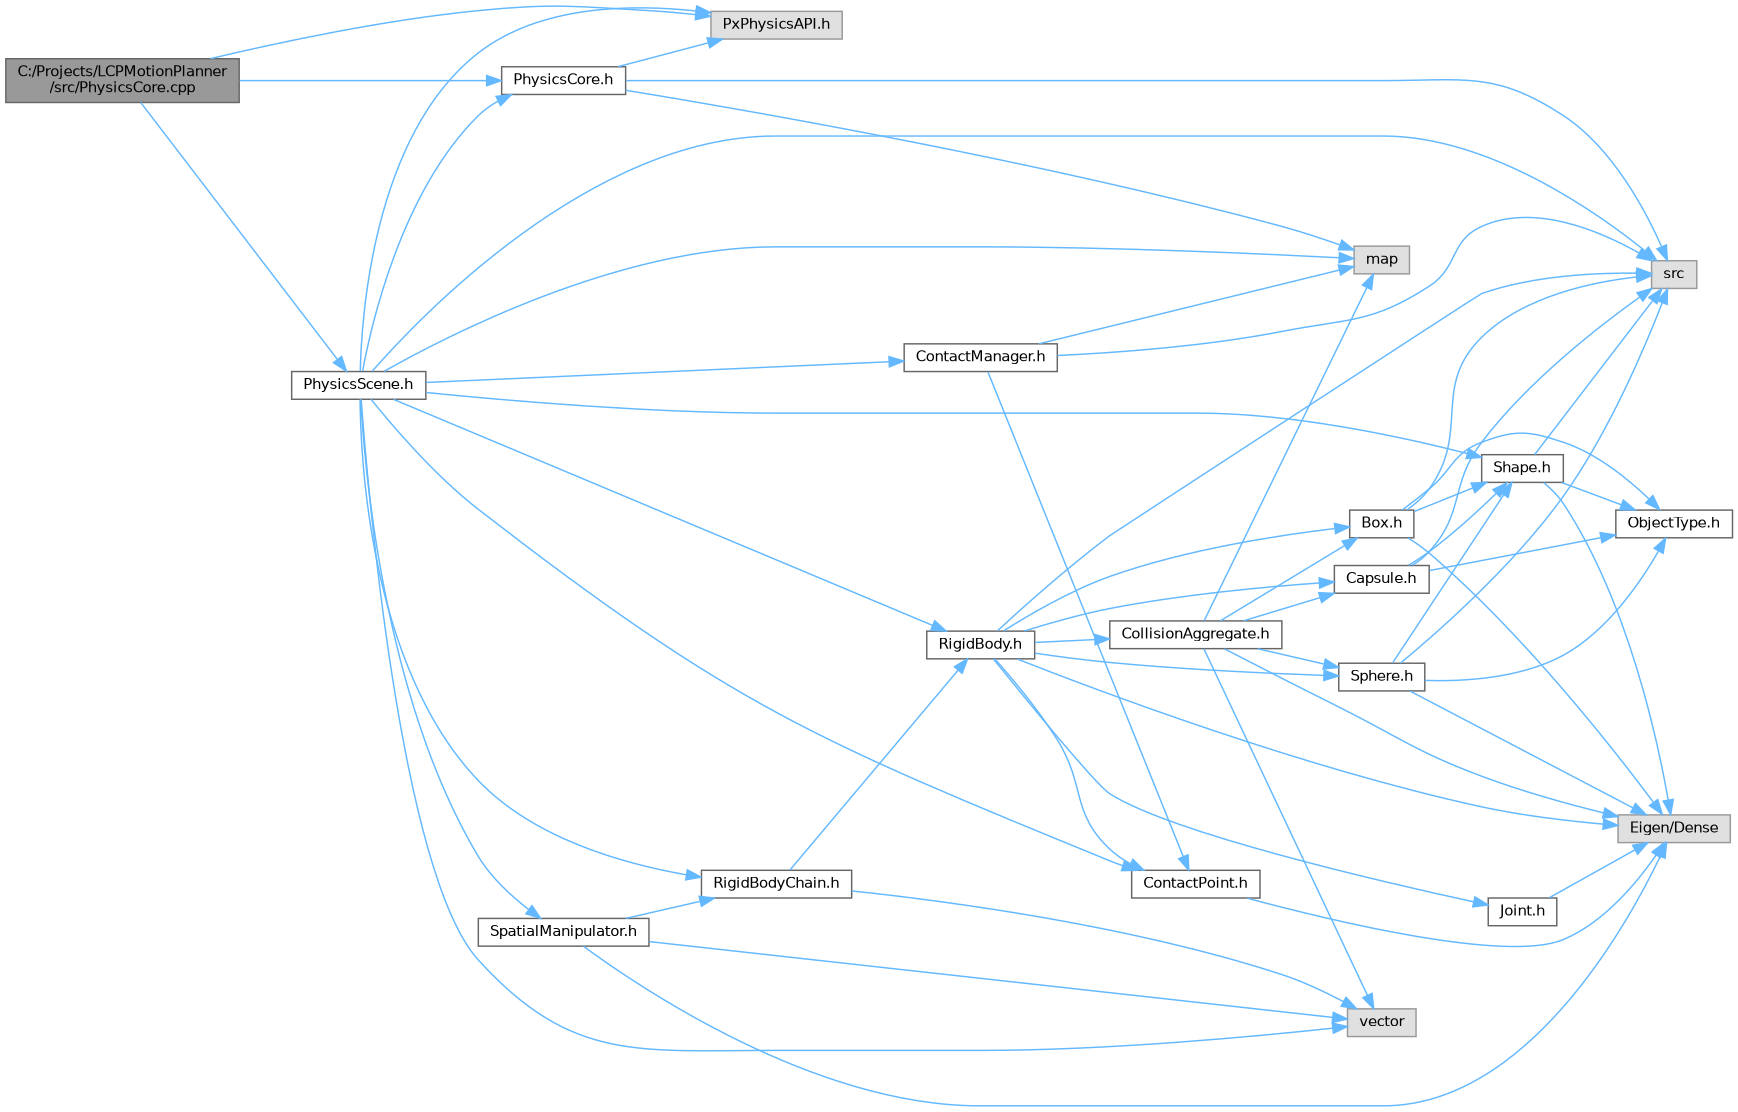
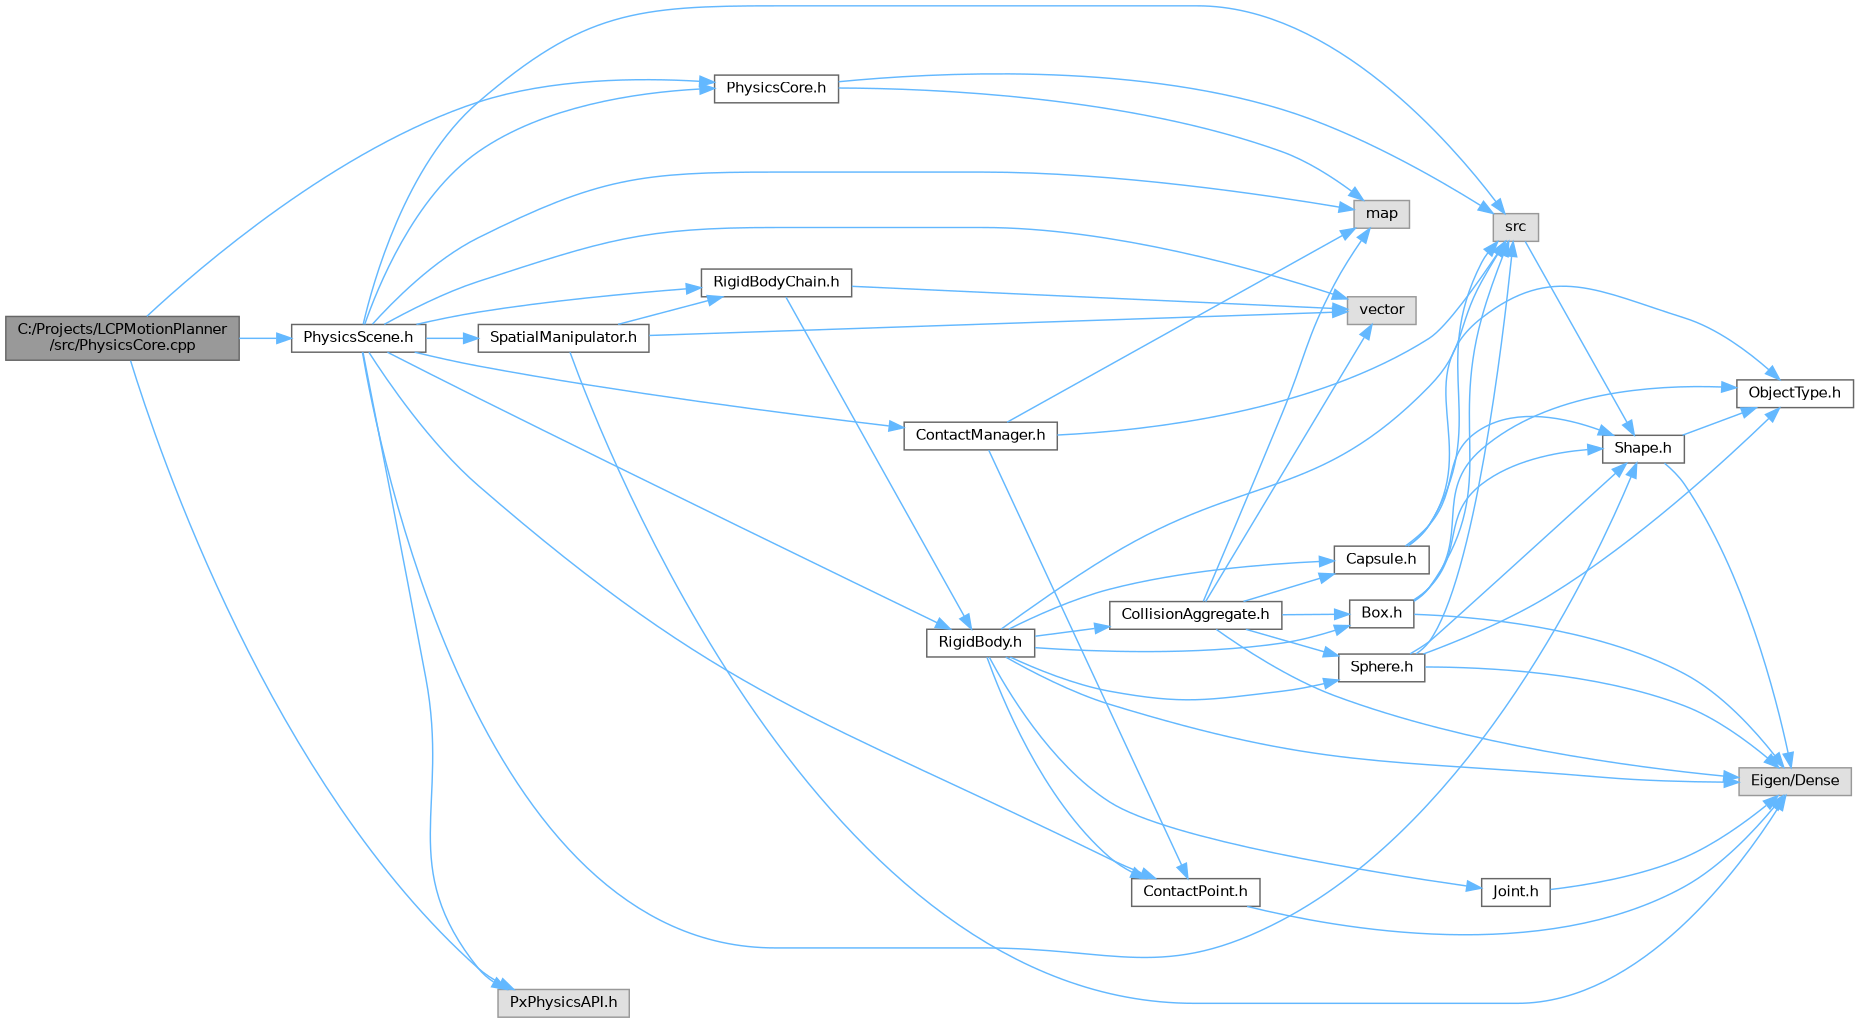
(663, 55) -> none
(1594, 378) -> (1576, 332)
